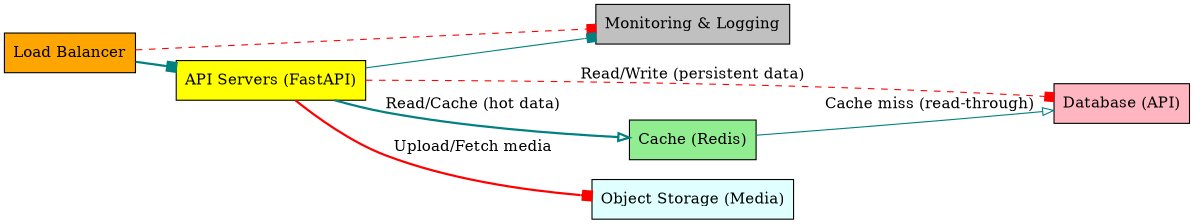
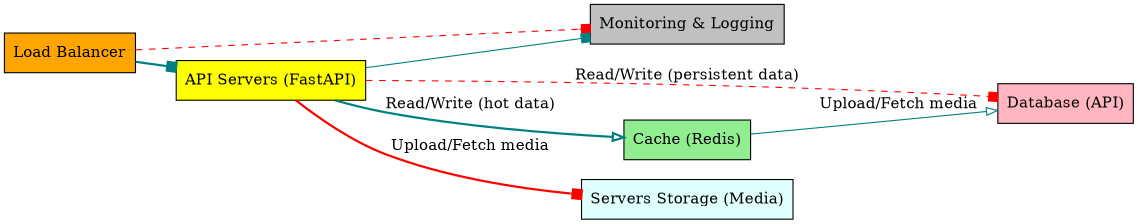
(473, 104) -> (470, 104)
(930, 104) -> (899, 104)
(693, 199) -> (687, 199)
